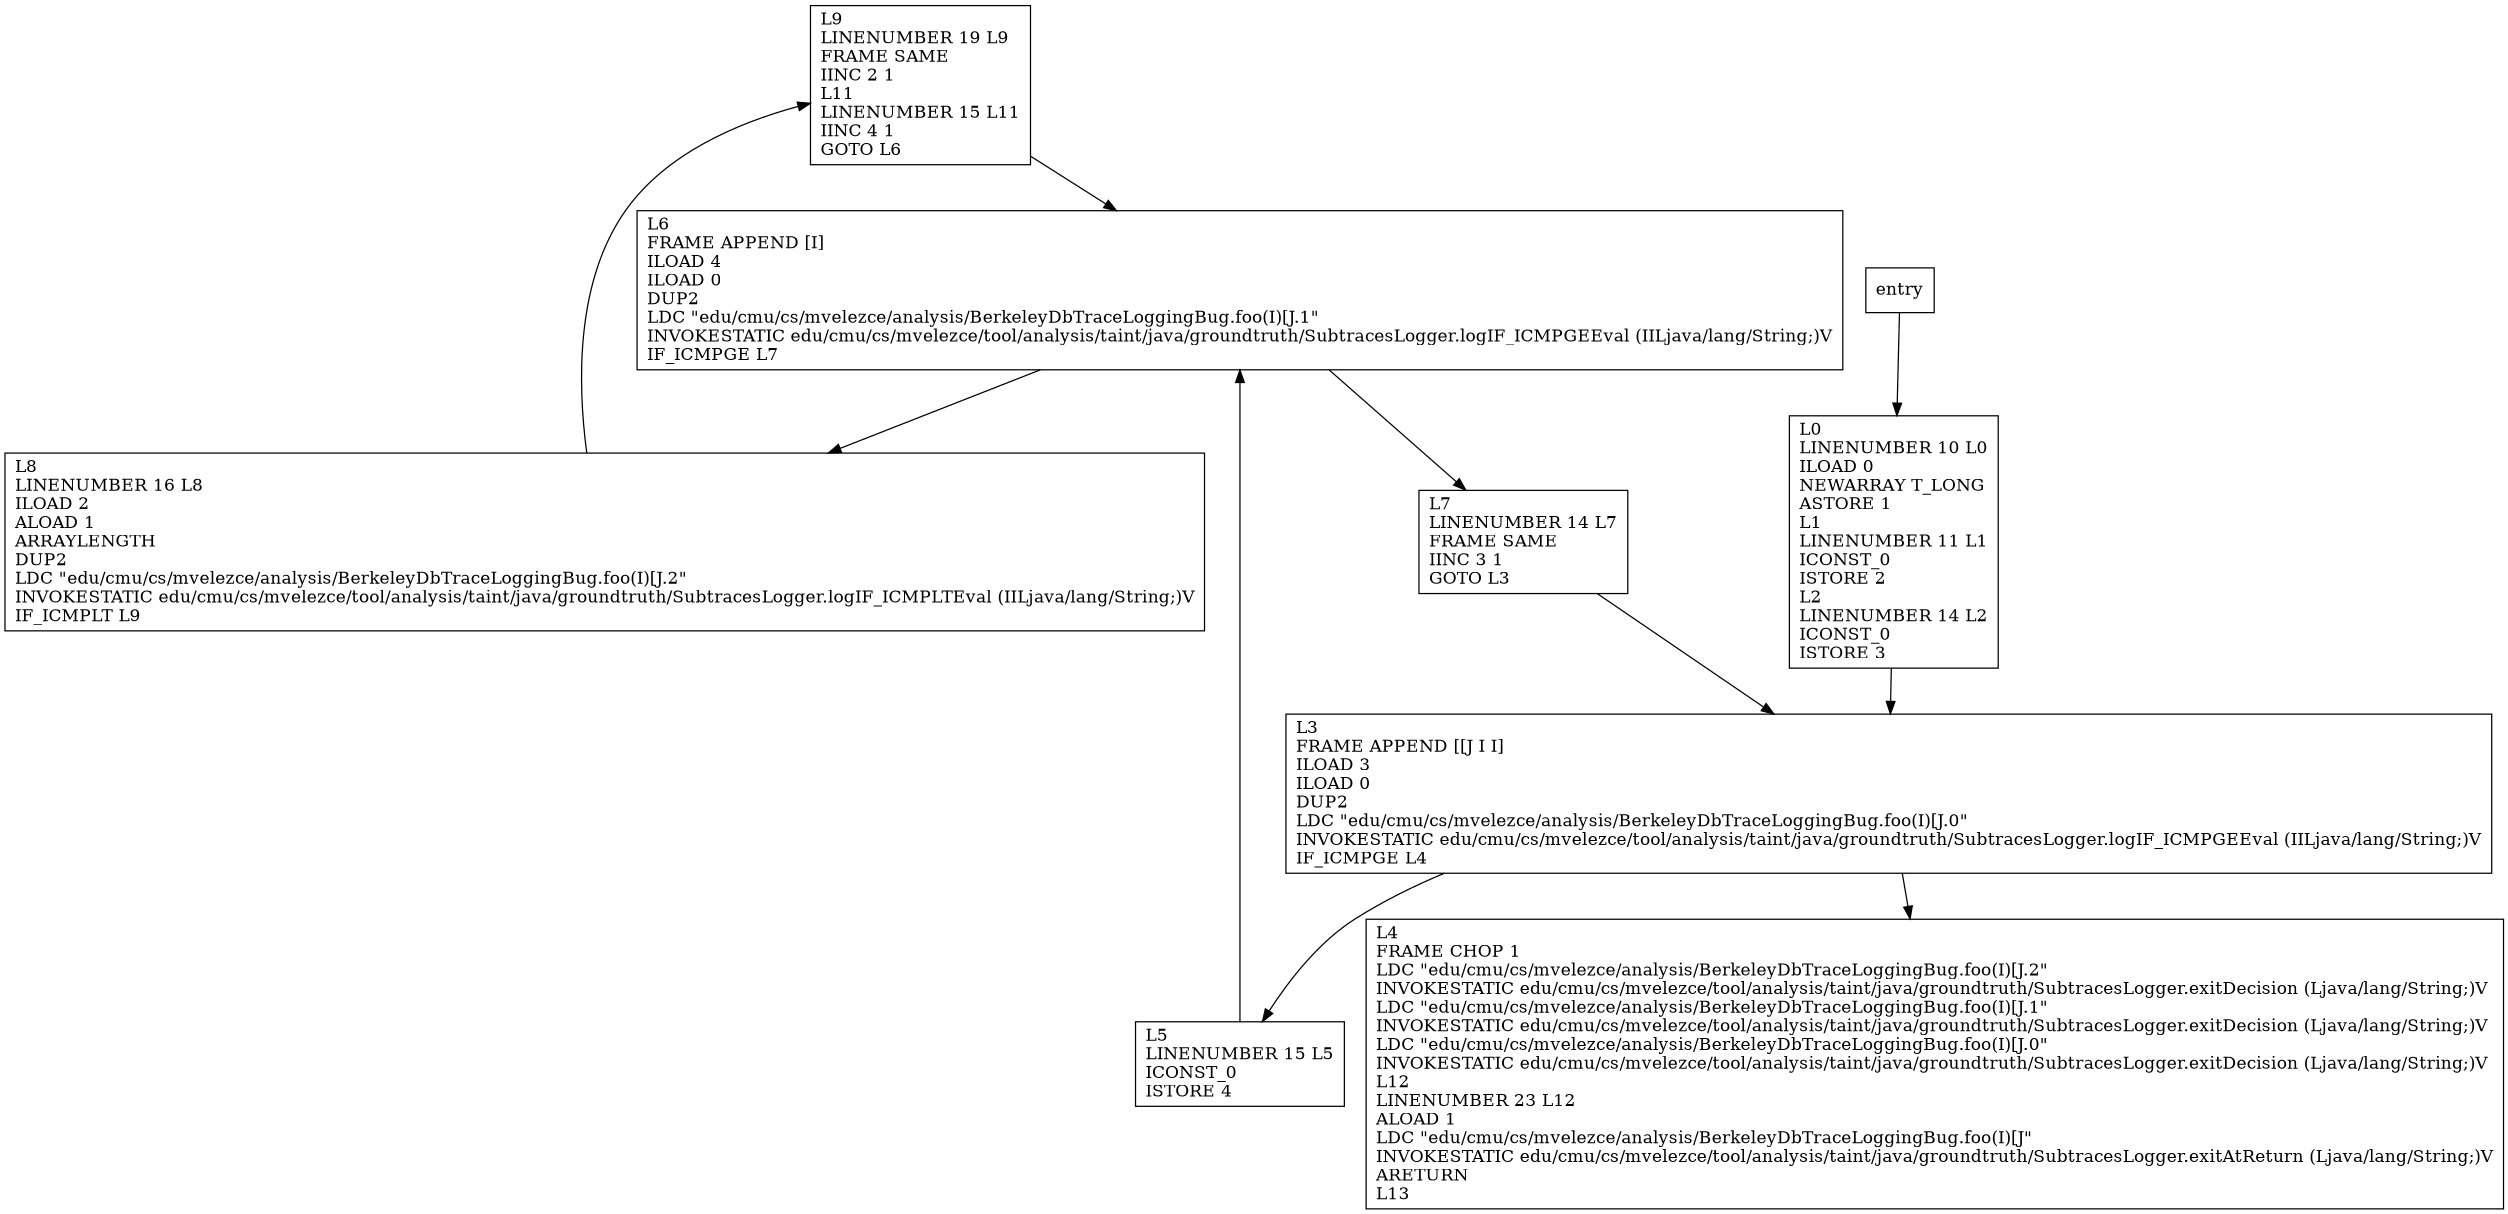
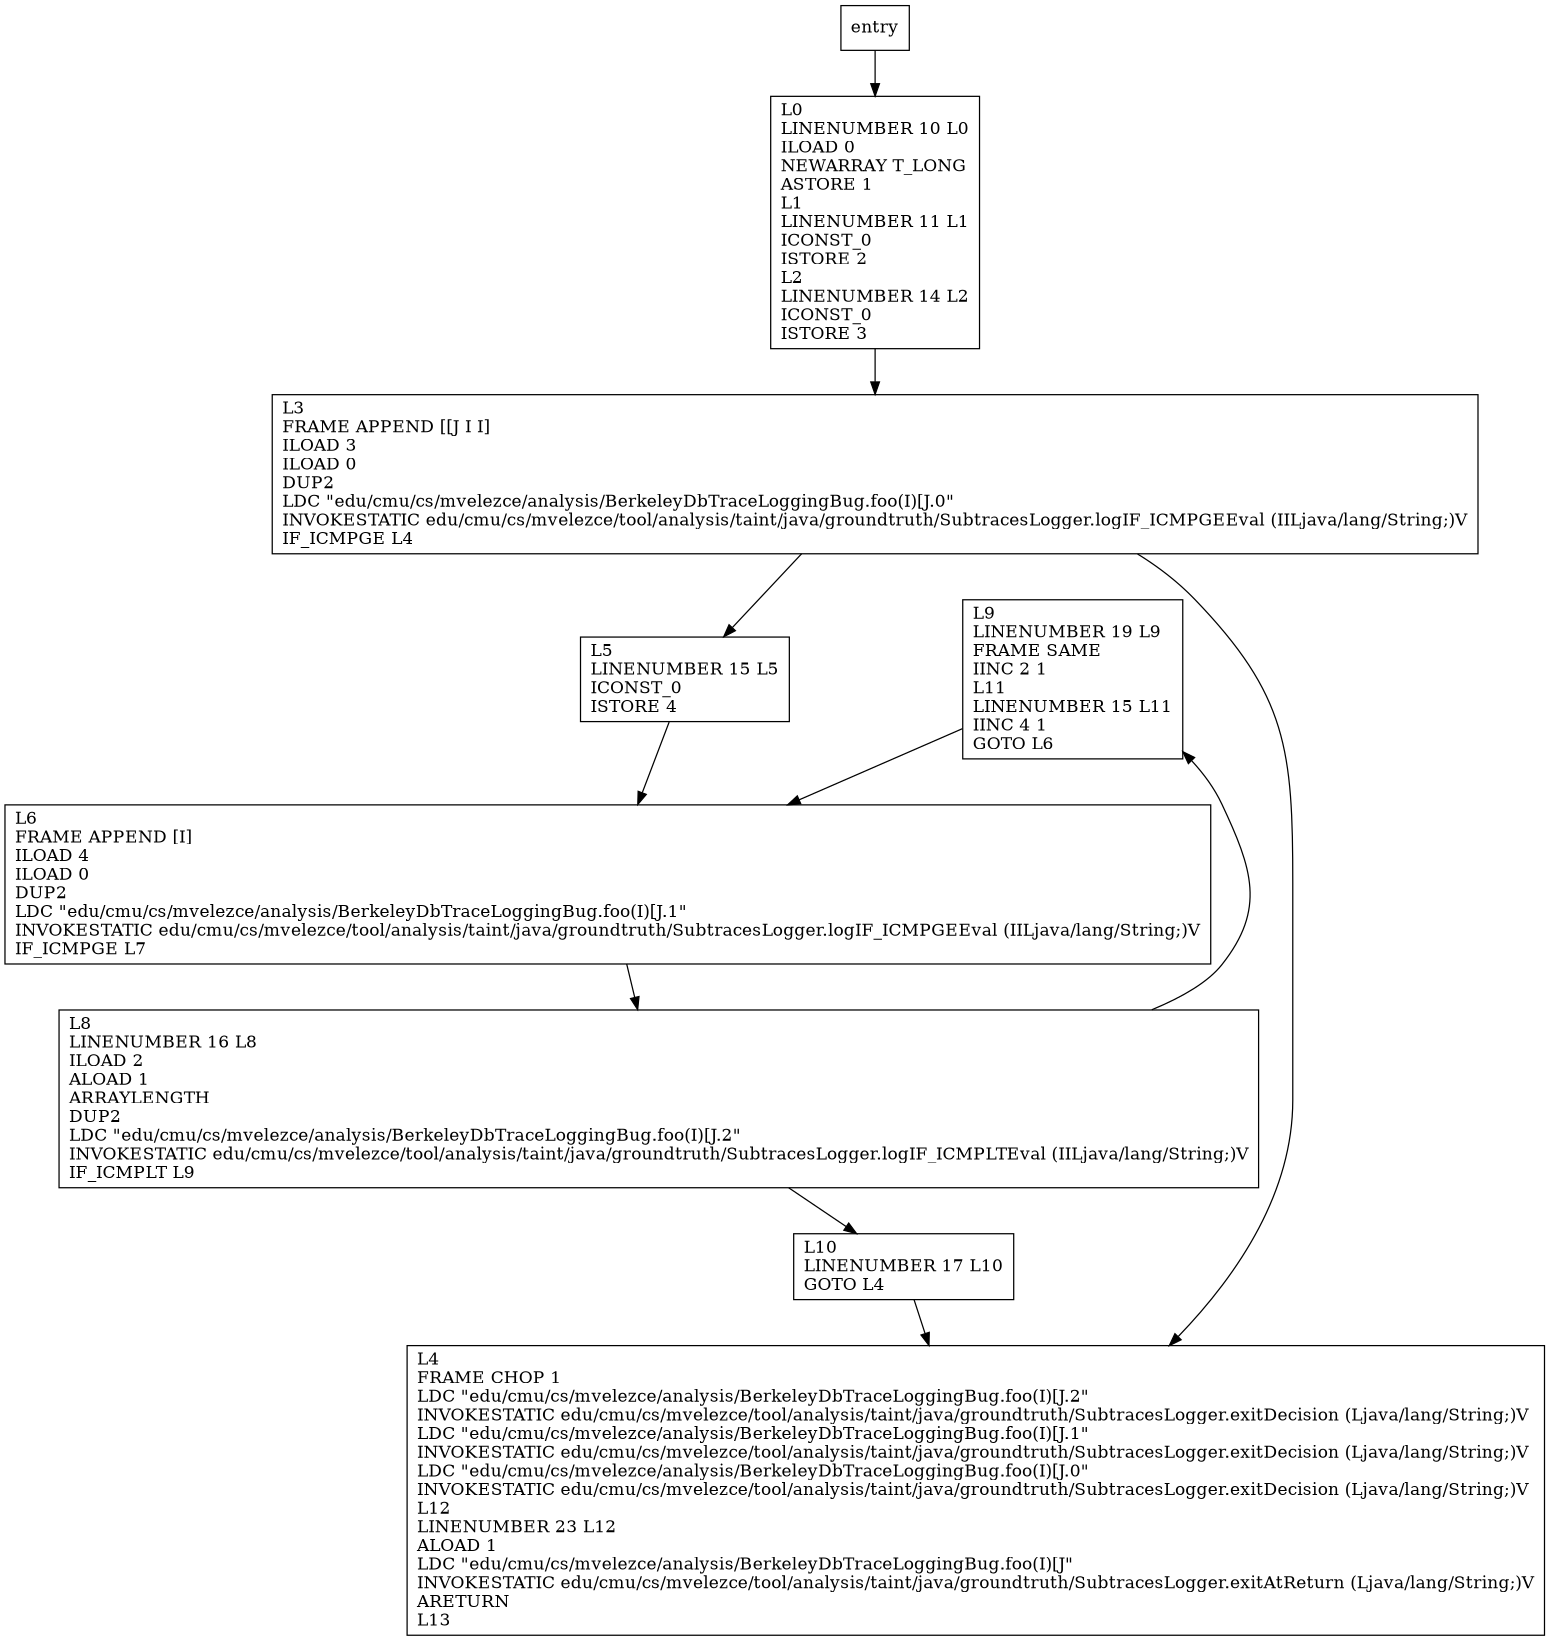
(1523, 542) -> none
none -> (904, 1267)
